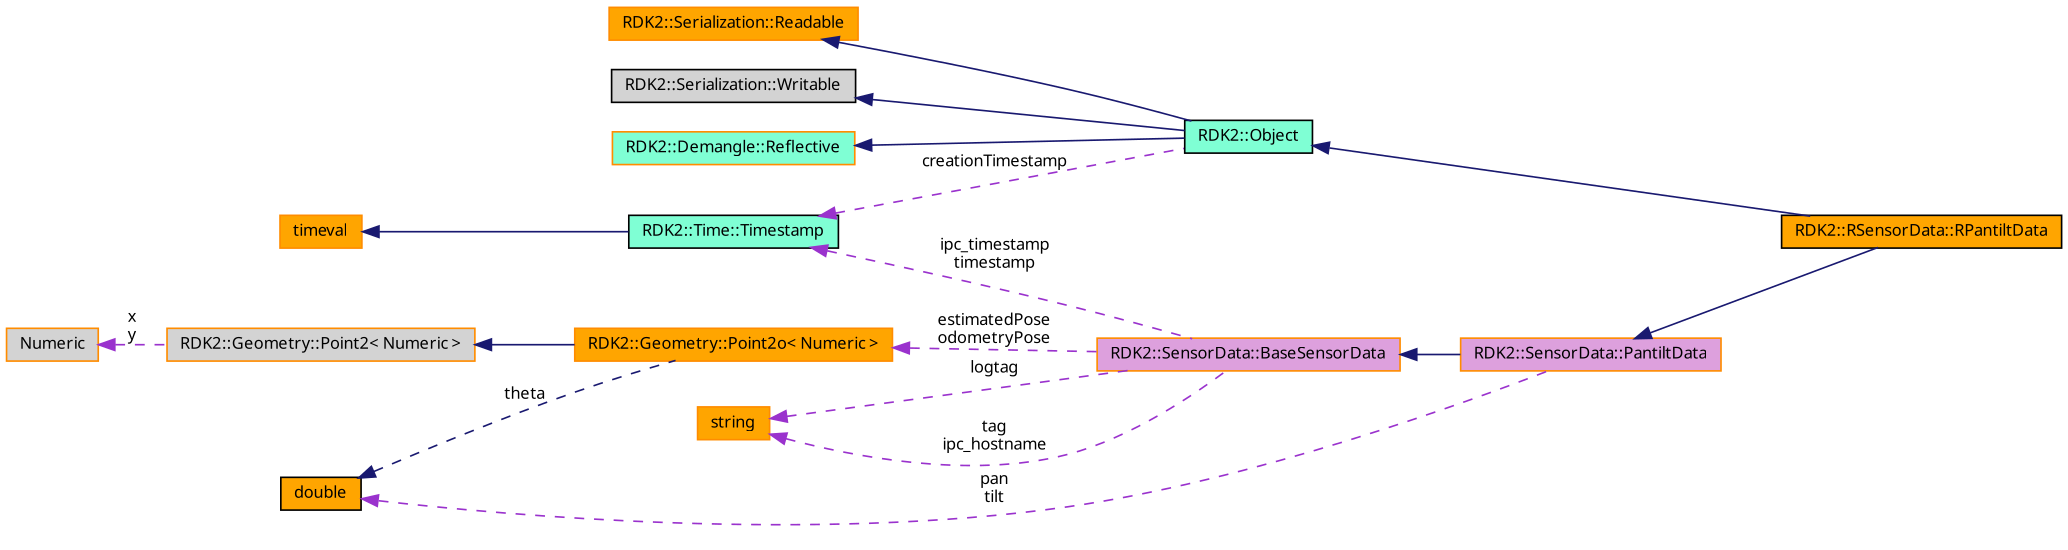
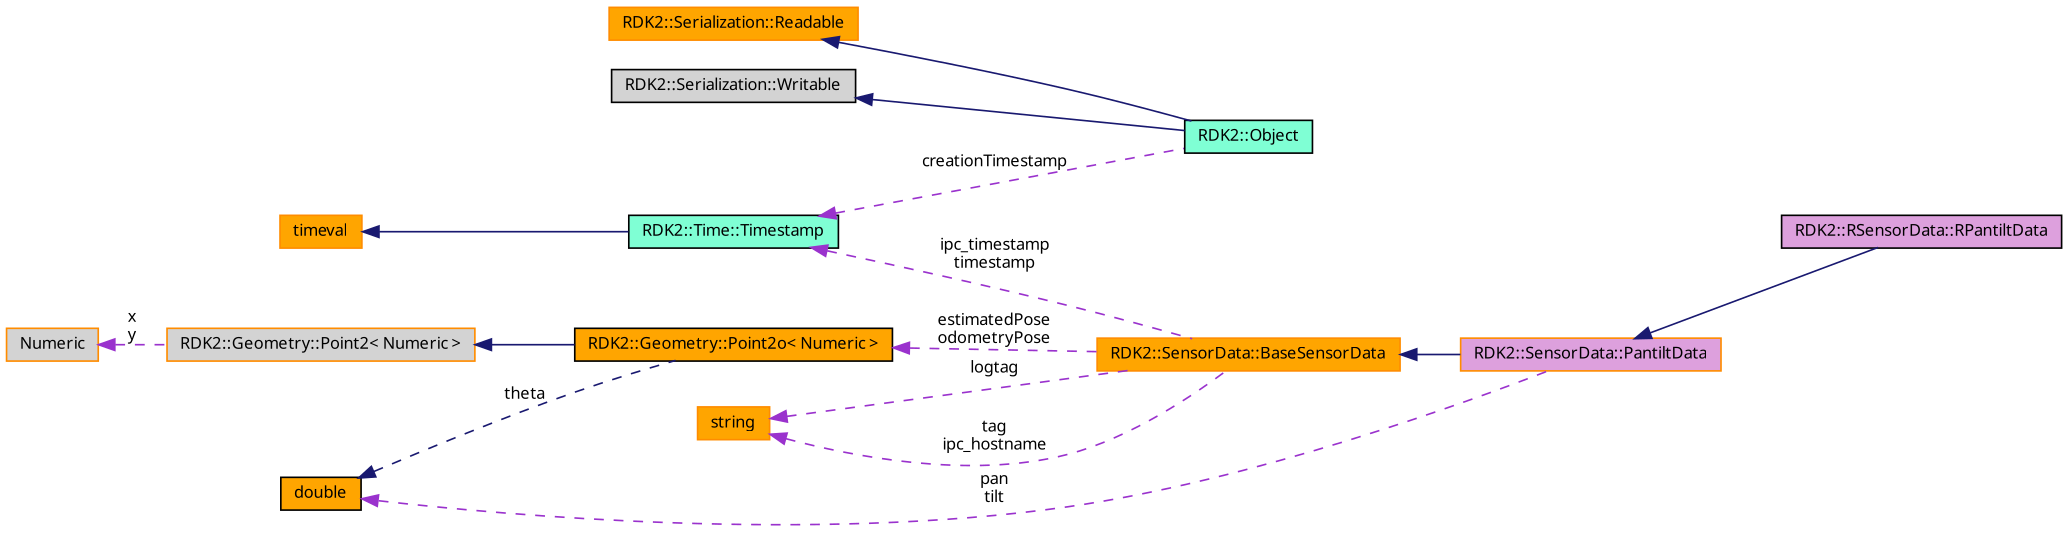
(734, 148) -> none
(1570, 182) -> none
(1922, 232) -> (1922, 232)
(734, 345) -> (734, 345)
(1249, 355) -> (1249, 355)
